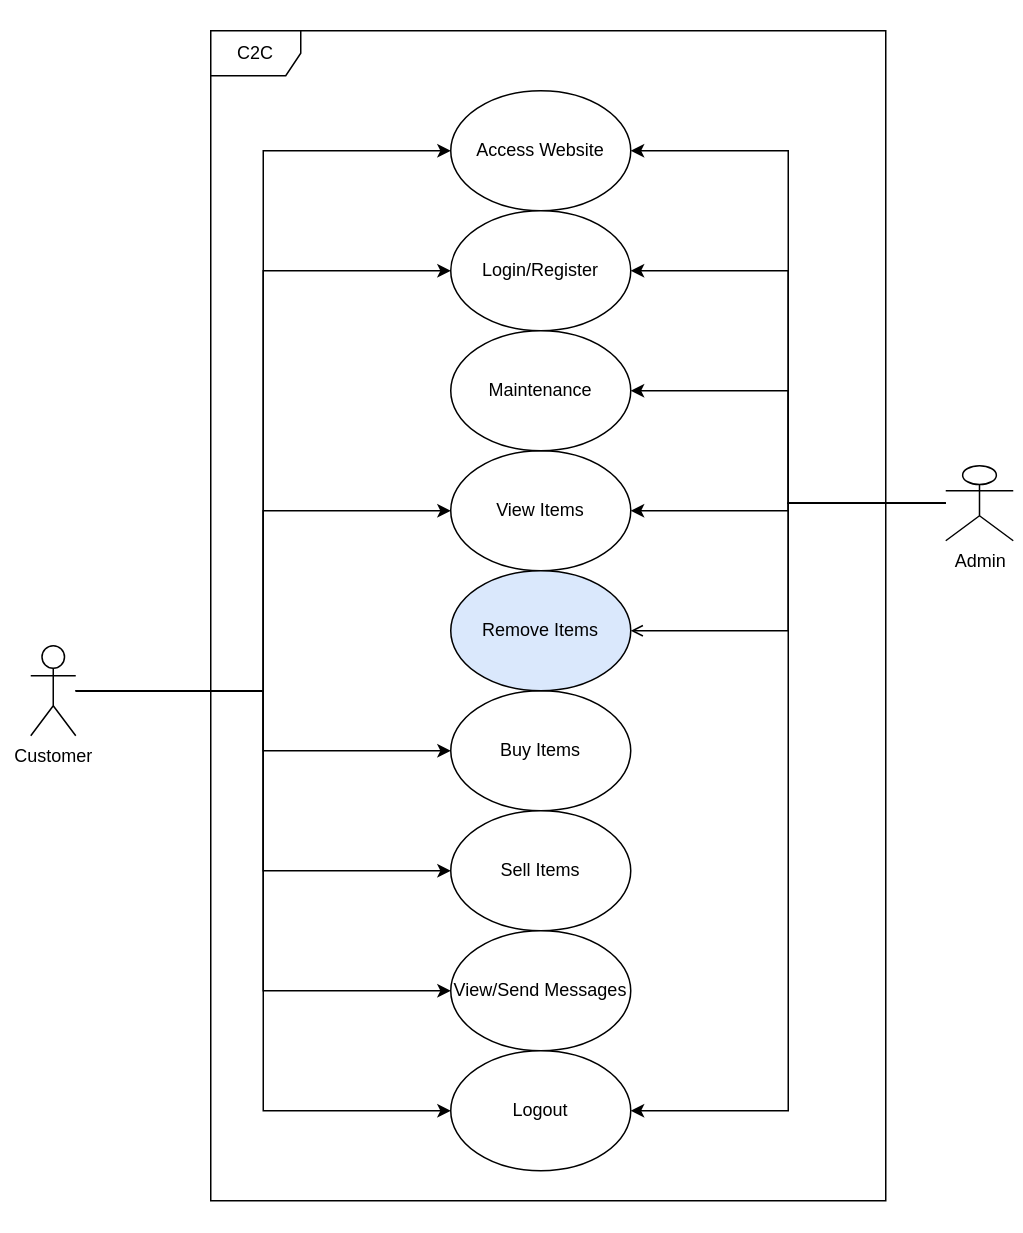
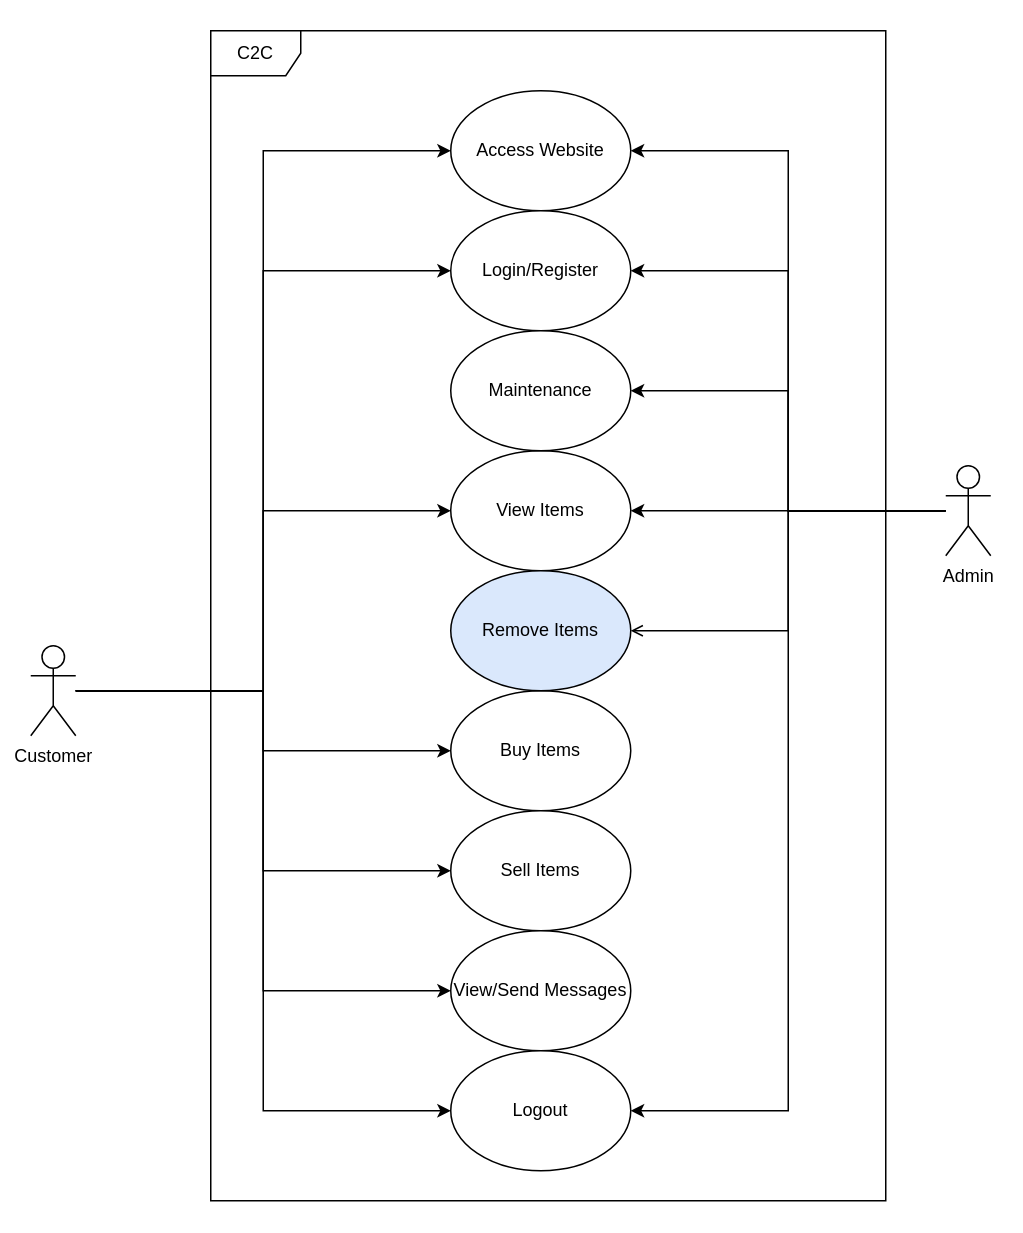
(980, 503) -> (968, 511)
